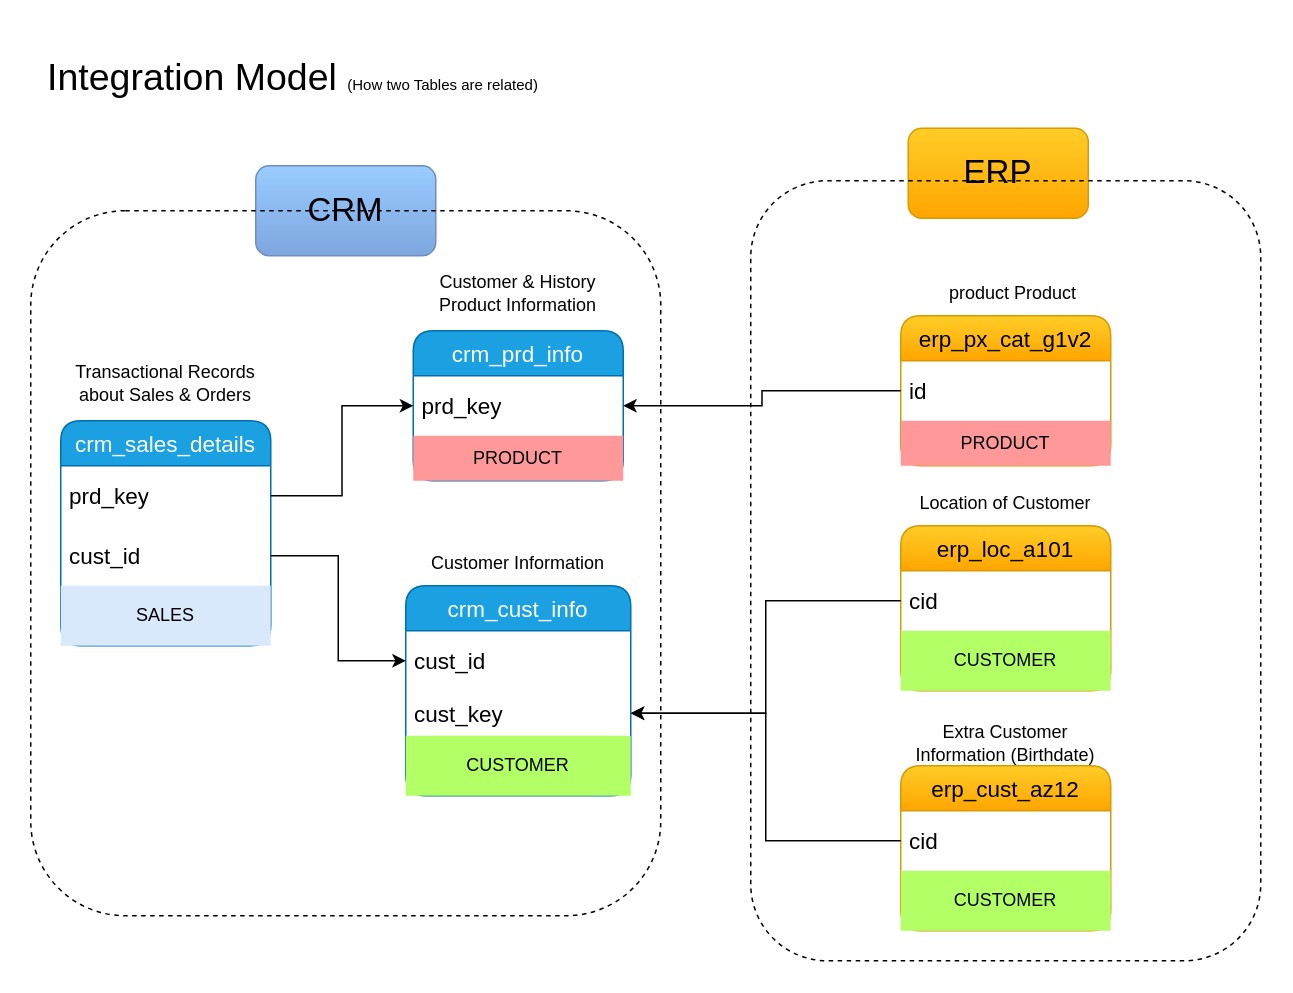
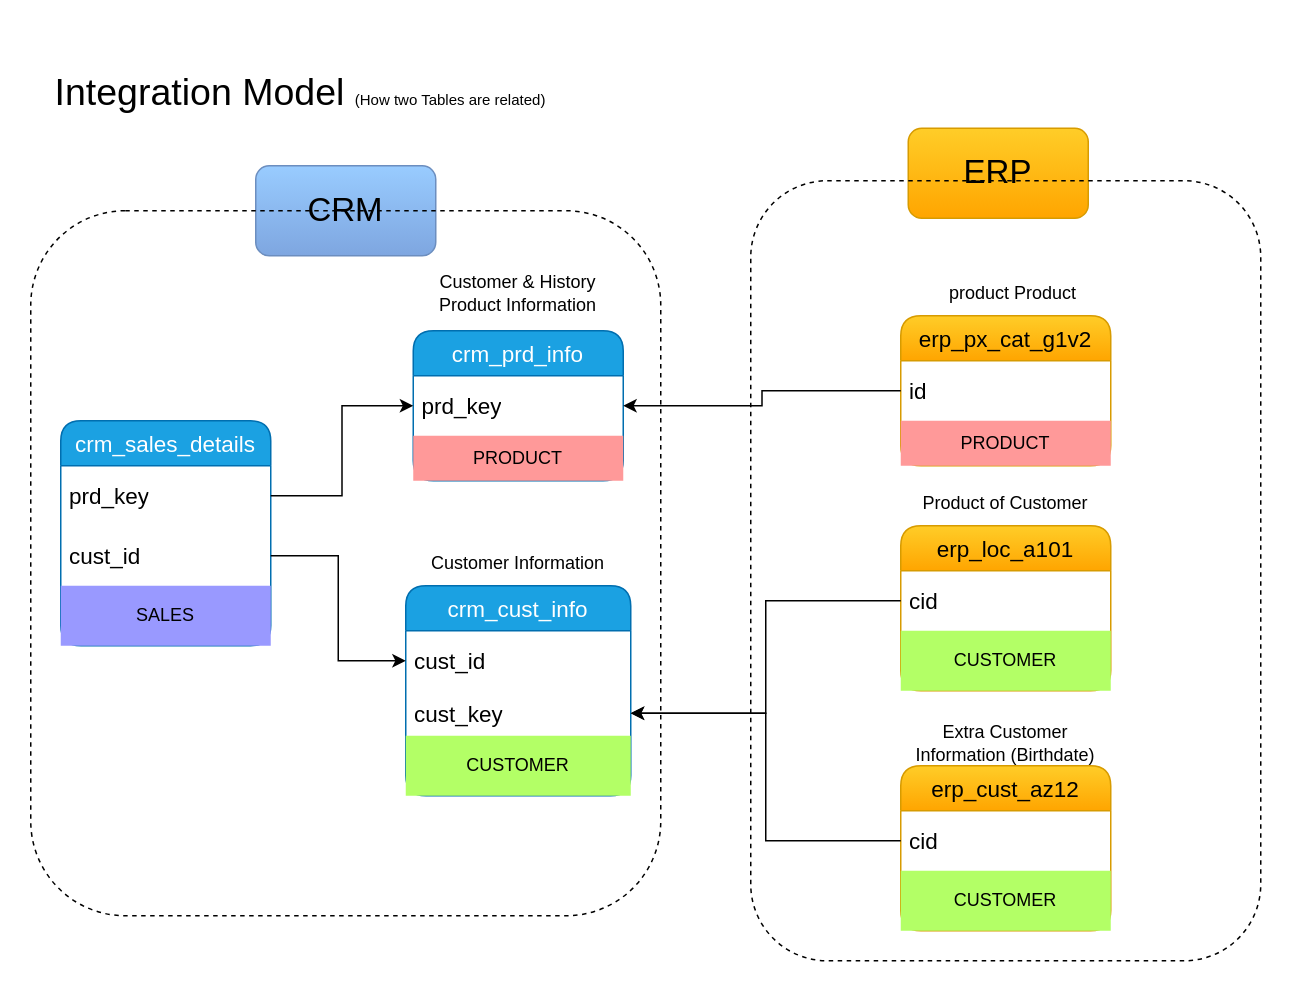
(293, 76) -> (301, 91)
(166, 383) -> none
(1006, 503) -> (1006, 503)
(166, 616) -> (166, 616)
